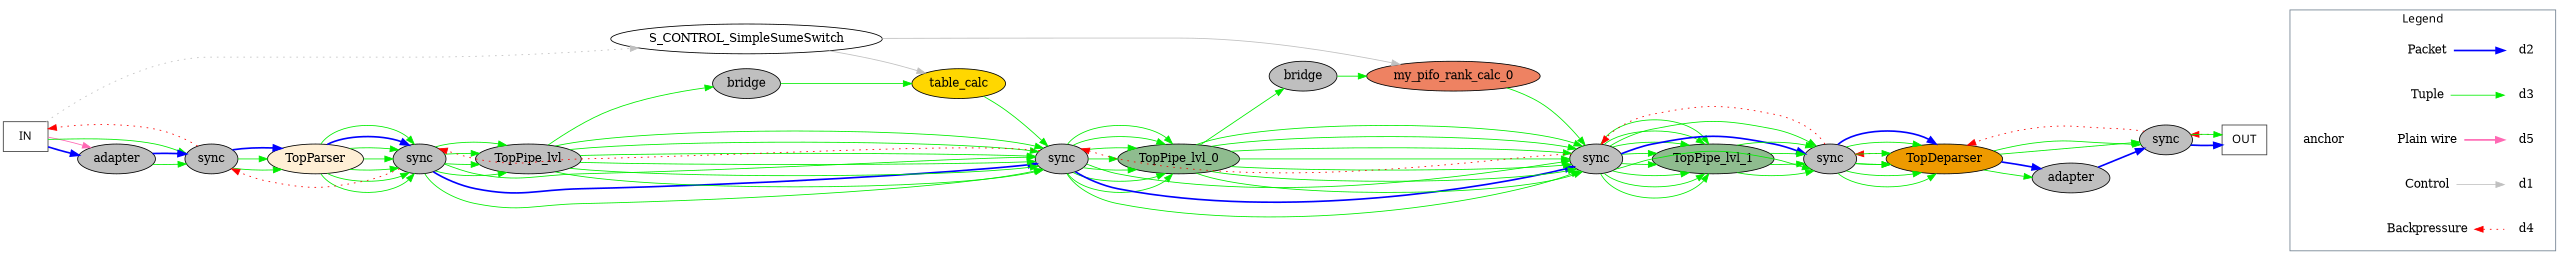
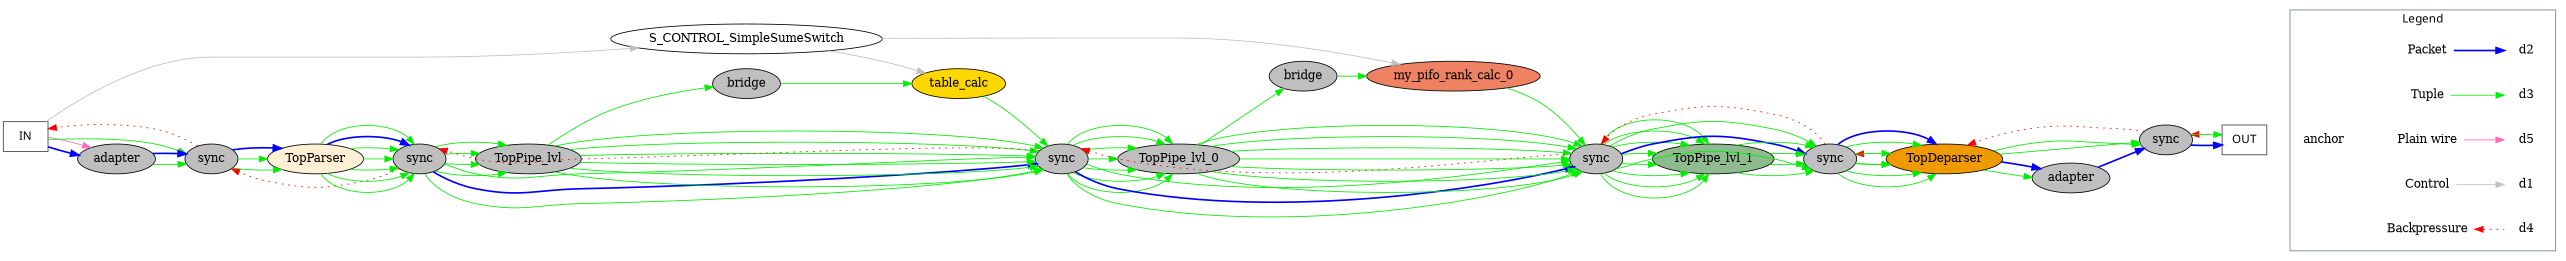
(331, 57) -> (331, 57)
(2480, 140) -> (2480, 140)
(1179, 159) -> (1179, 159)
